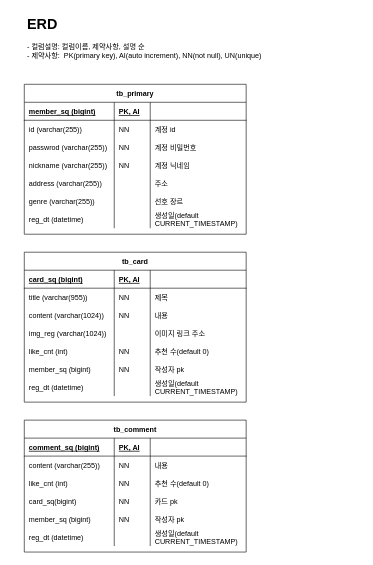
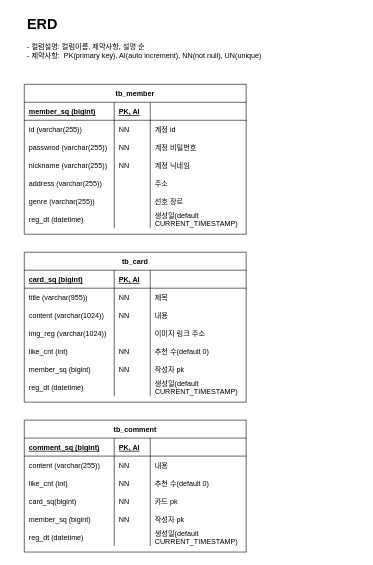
(135, 94) -> (135, 94)
